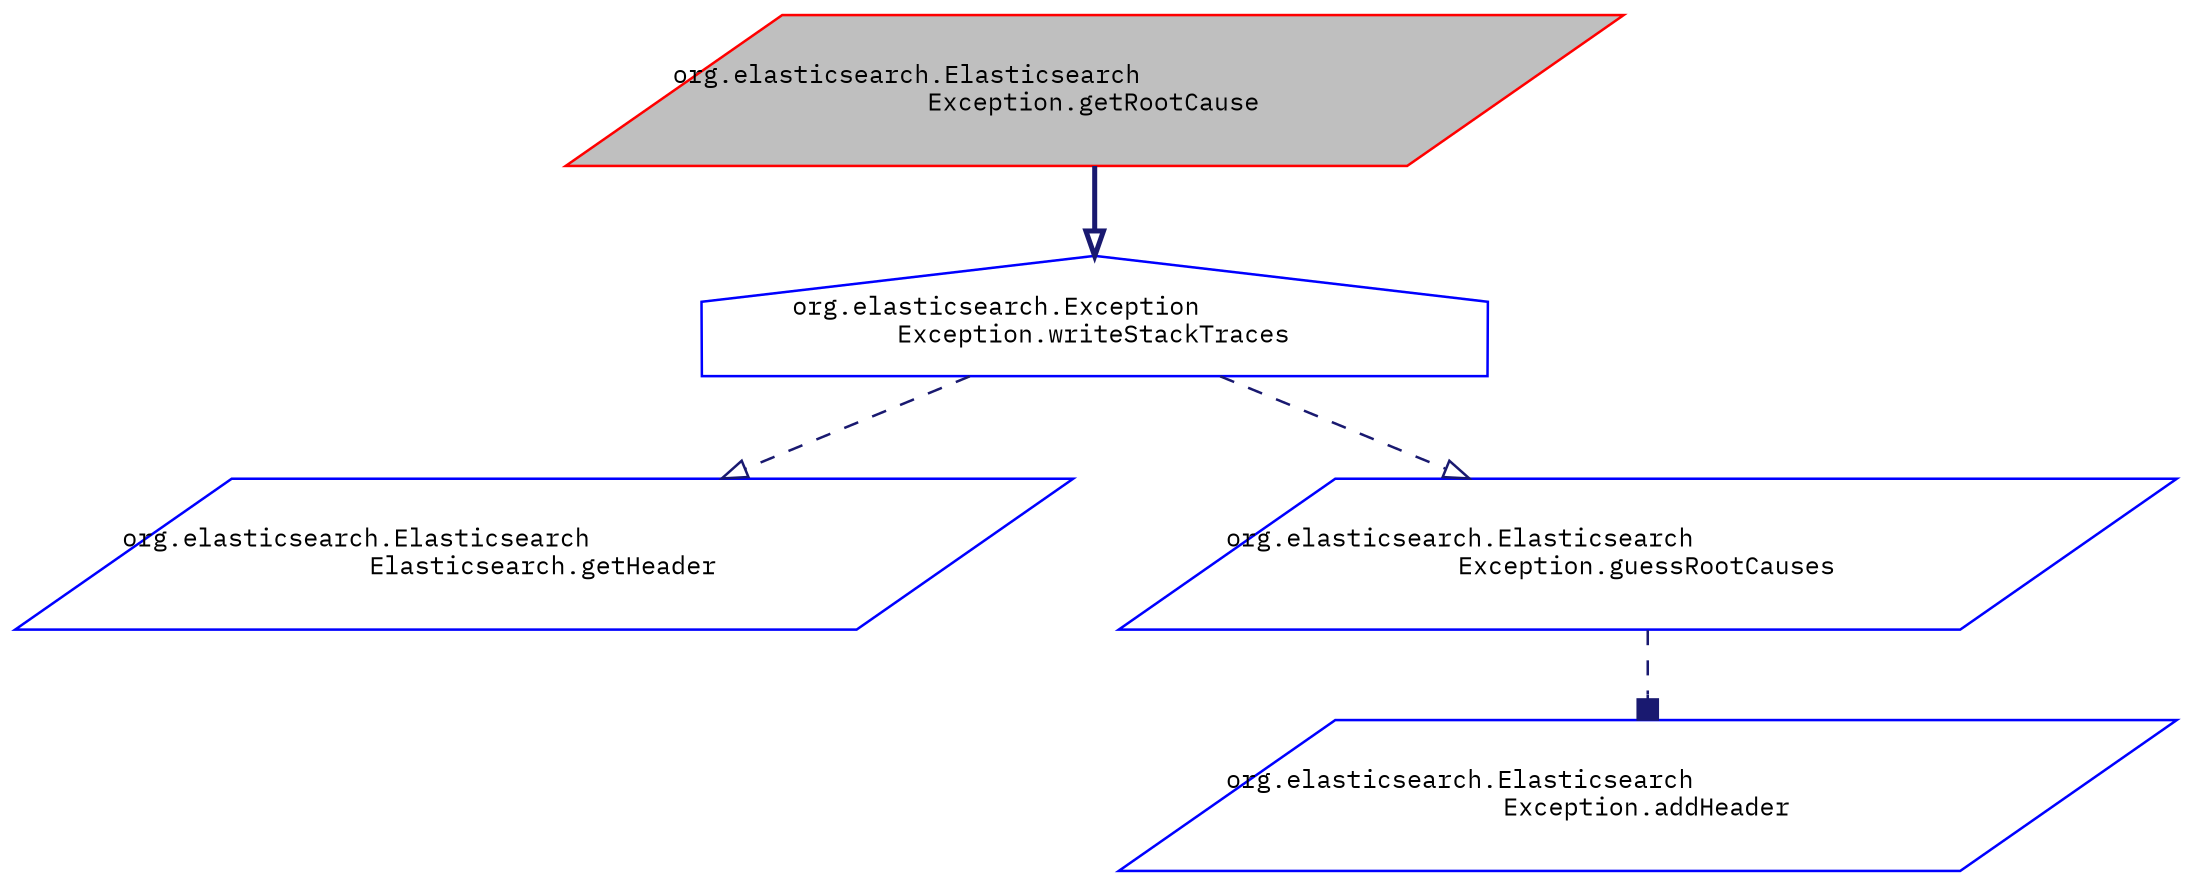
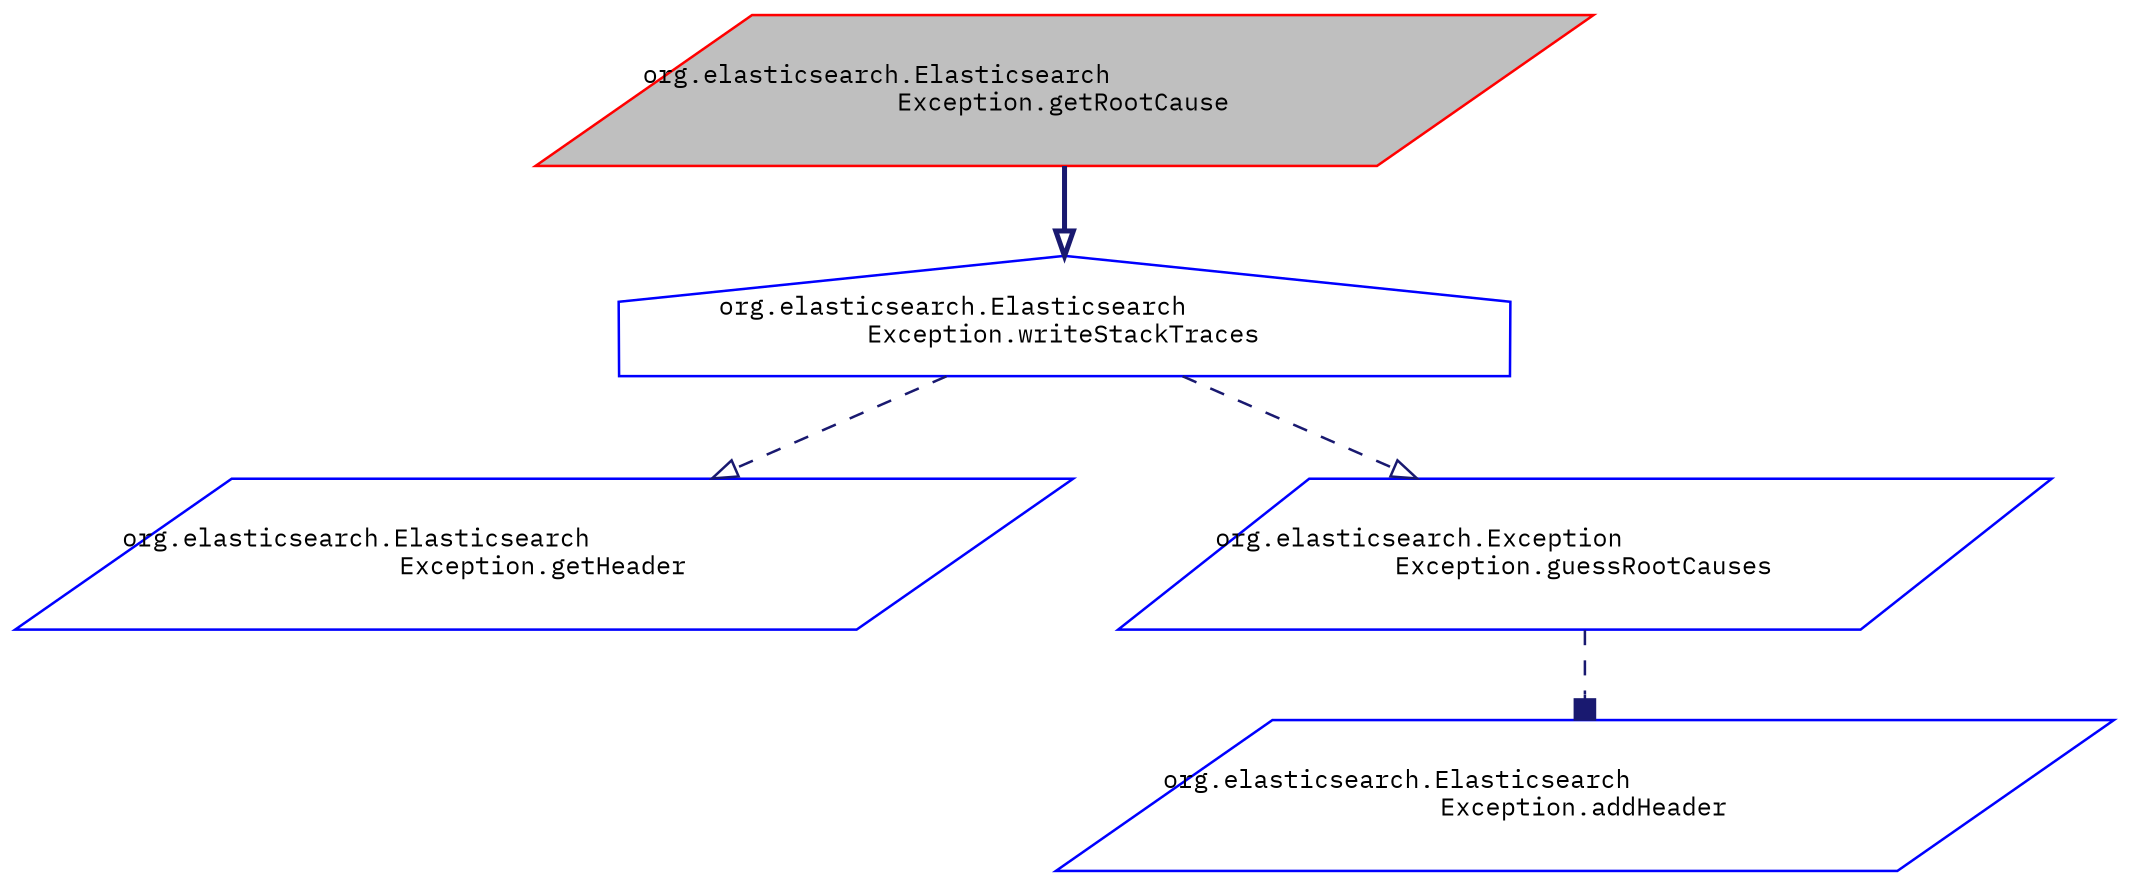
(1095, 322) -> (1065, 322)
(544, 554) -> (544, 554)
(1648, 554) -> (1585, 554)
